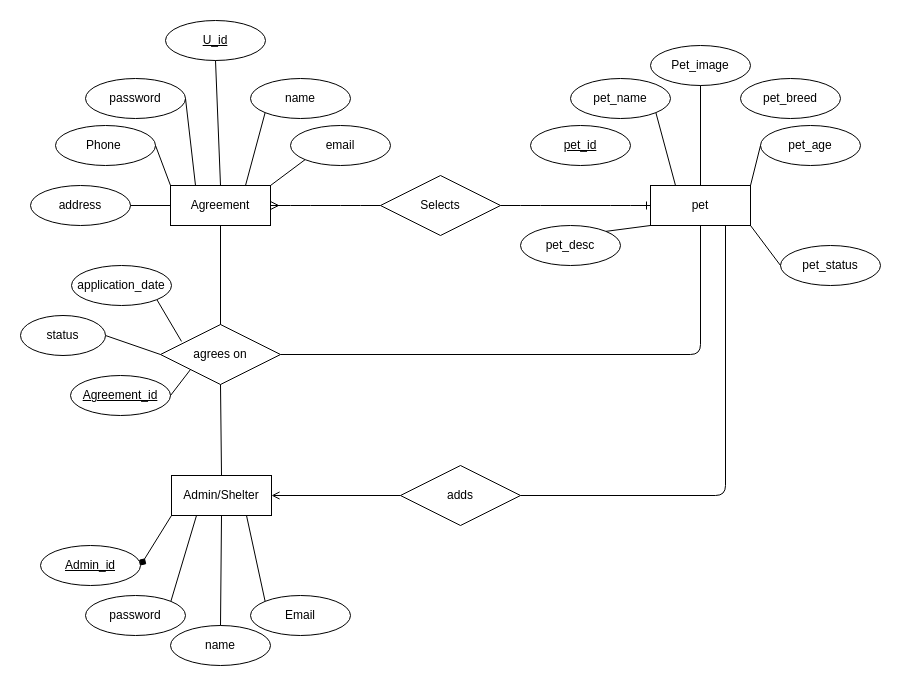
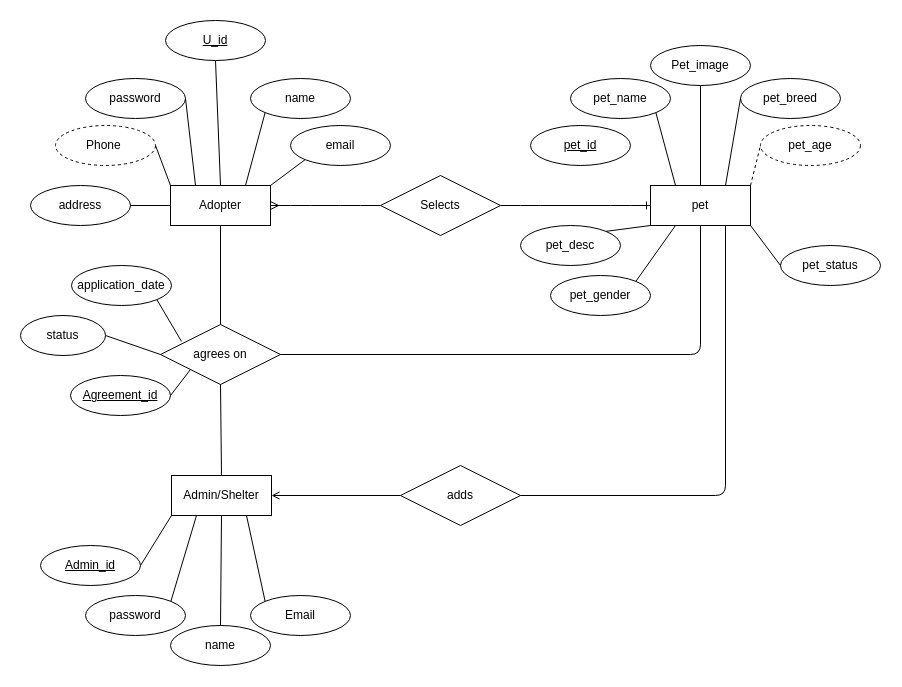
none -> (733, 143)
(106, 146) -> (106, 146)
(811, 146) -> (811, 146)
(756, 164) -> (756, 164)
(221, 206) -> (221, 206)
none -> (656, 253)
none -> (601, 296)
(145, 558) -> (143, 561)
